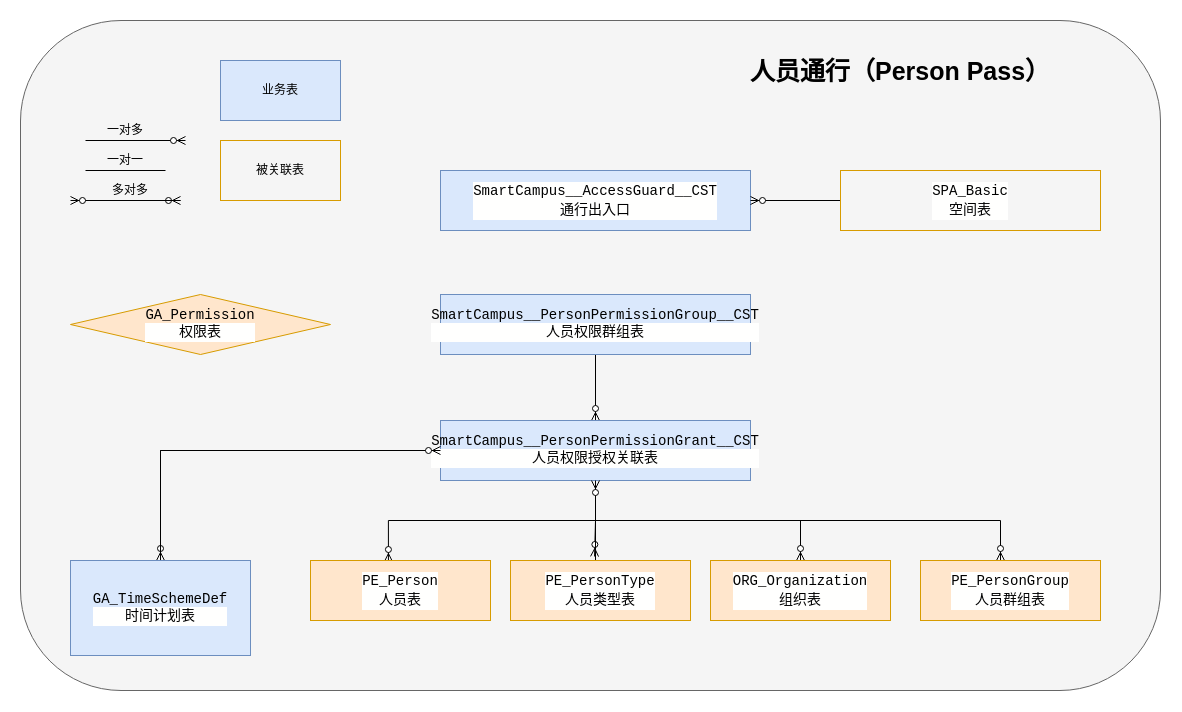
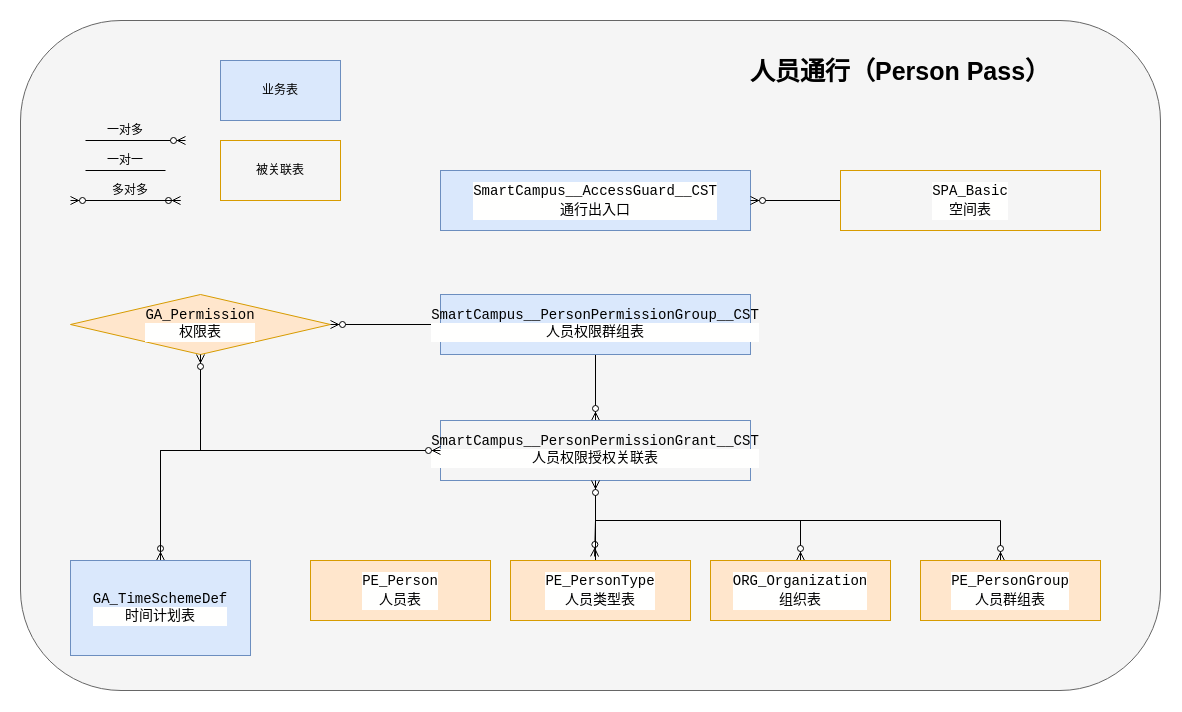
none -> (382, 325)
(596, 451) -> (596, 451)
(471, 521) -> (201, 402)
